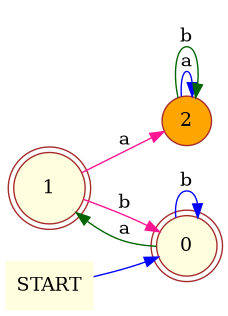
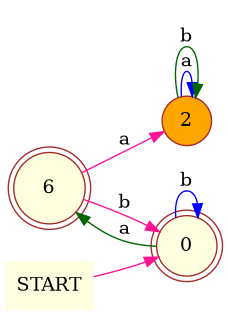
(49, 188) -> (49, 188)
(120, 270) -> (120, 270)
